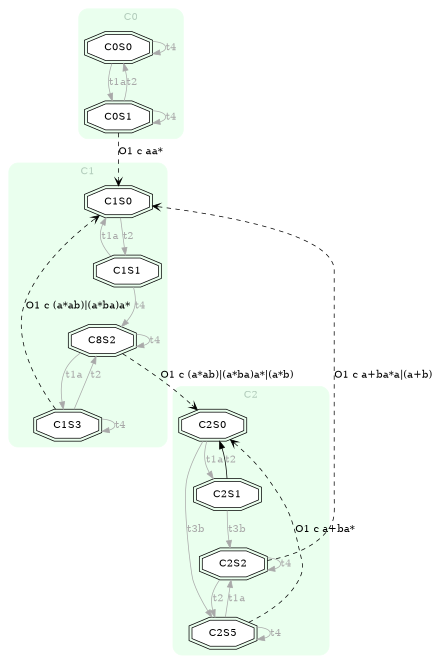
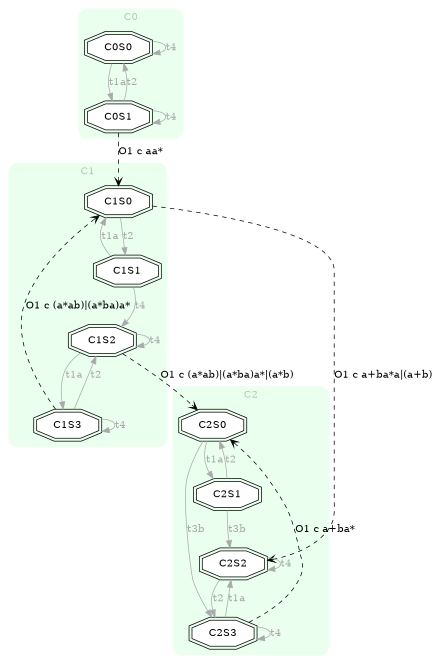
(334, 339) -> (334, 332)
(102, 340) -> (102, 340)
(225, 463) -> (225, 463)
(223, 633) -> (223, 633)
